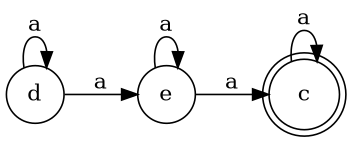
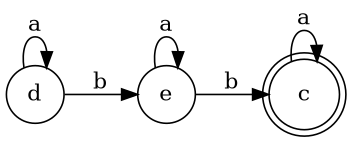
(101, 82) -> (101, 82)
(232, 82) -> (232, 82)
